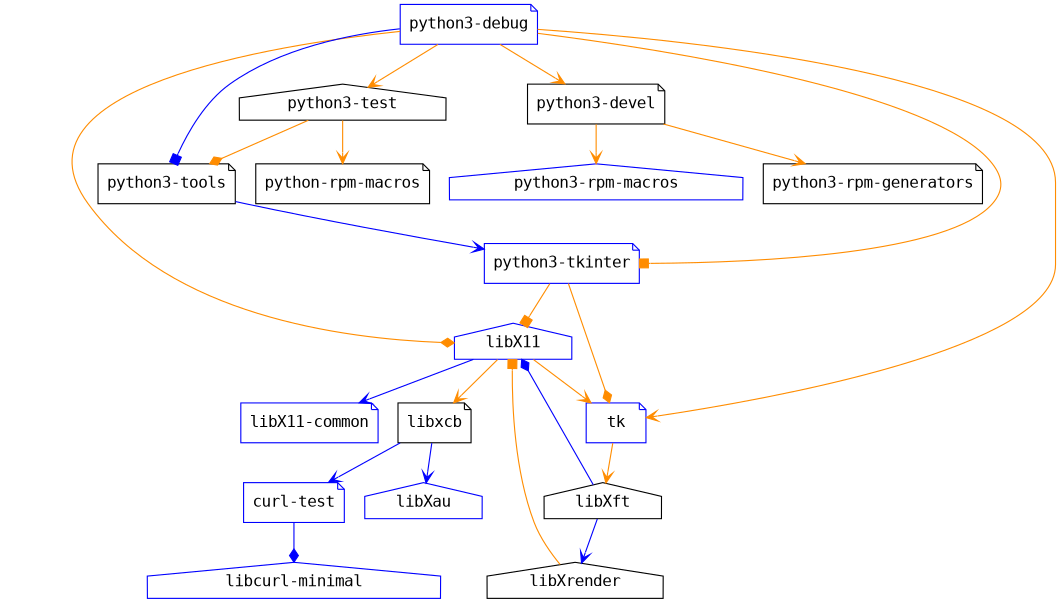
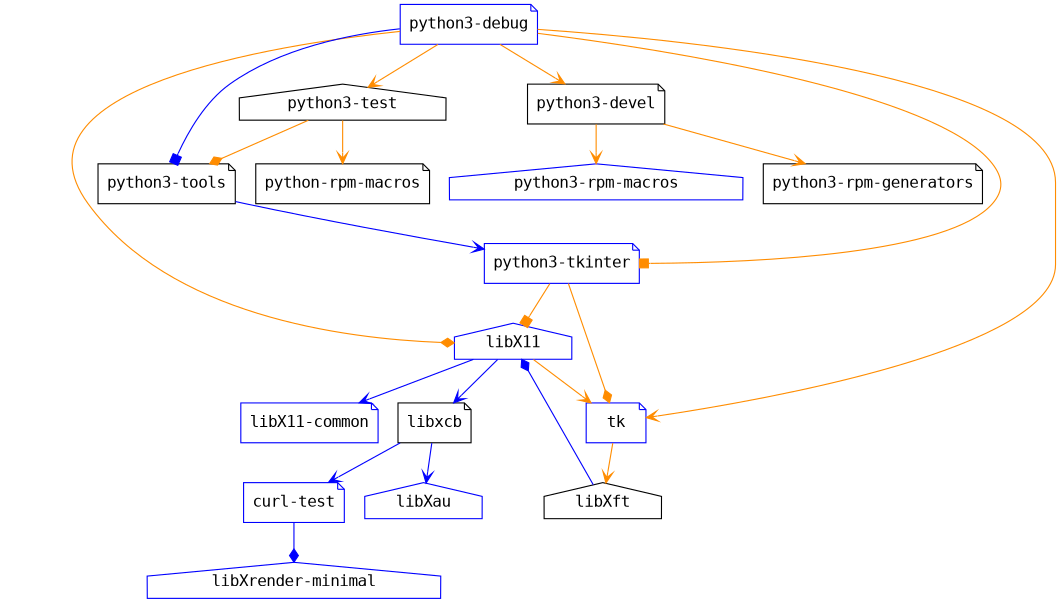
(480, 377) -> (480, 377)
(294, 582) -> (294, 582)
(575, 582) -> none
